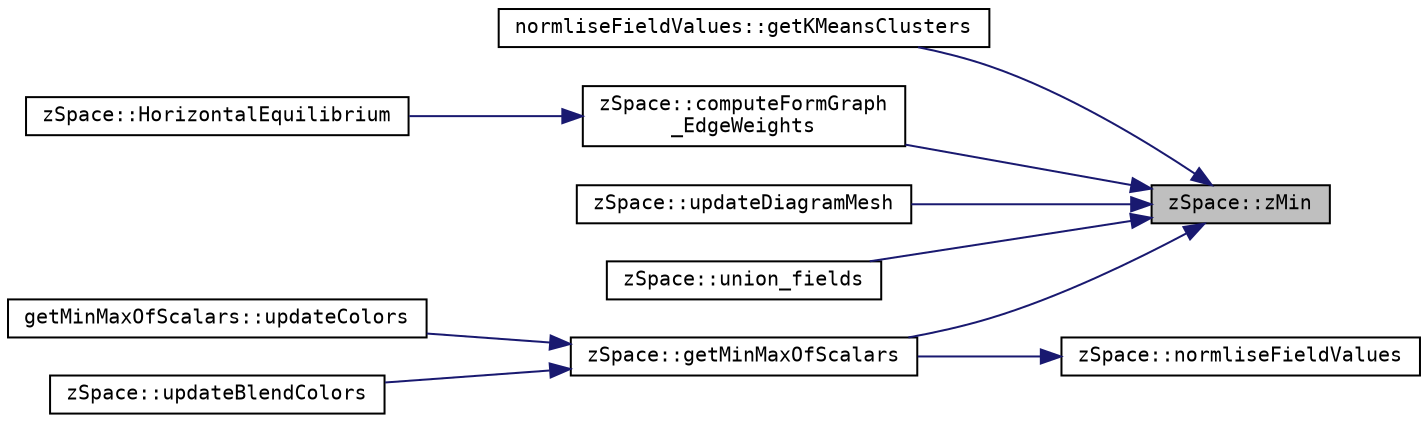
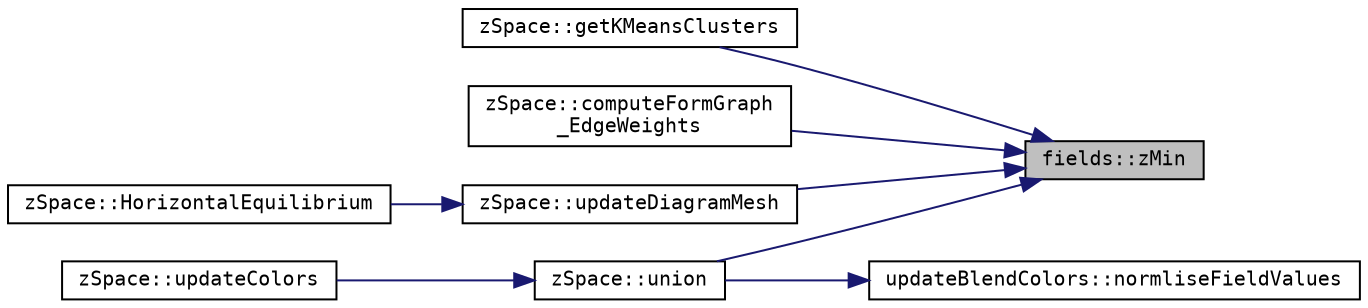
(744, 28) -> (630, 28)
(486, 116) -> (416, 204)
(1241, 204) -> (1115, 160)
(744, 280) -> none
(217, 318) -> (199, 280)
(744, 356) -> (630, 280)
(1241, 356) -> (1115, 280)
(217, 395) -> none
